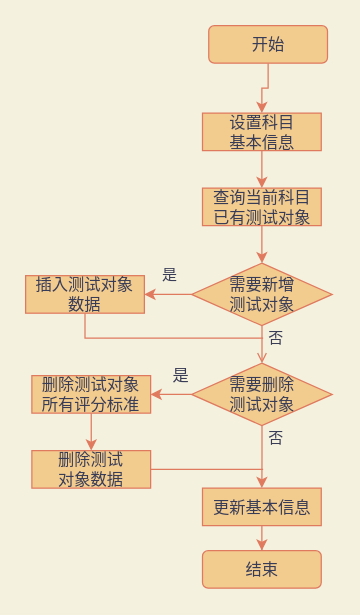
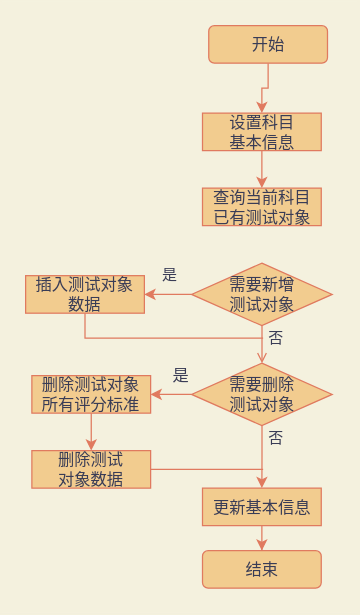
(262, 240) -> none
